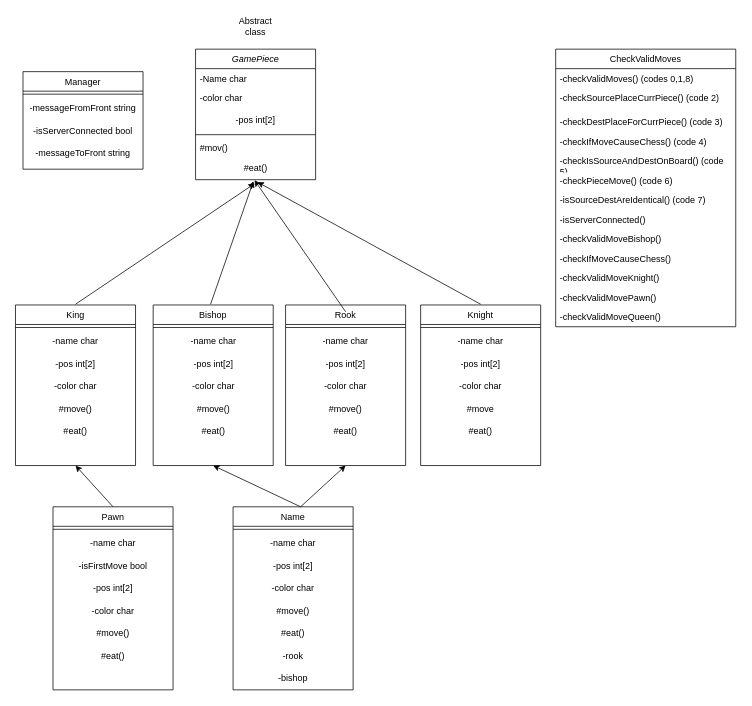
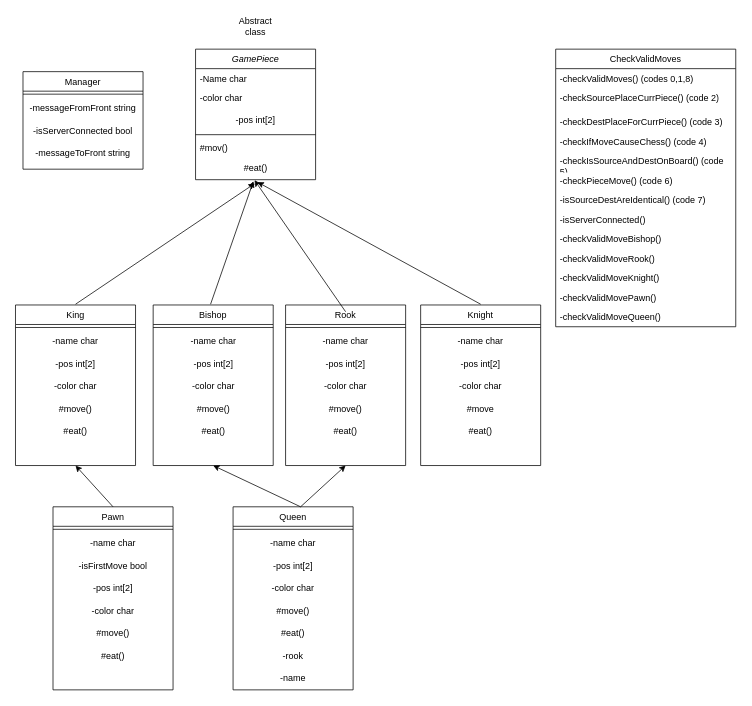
(620, 259) -> (610, 259)
(293, 517) -> (293, 517)
(293, 678) -> (293, 678)
